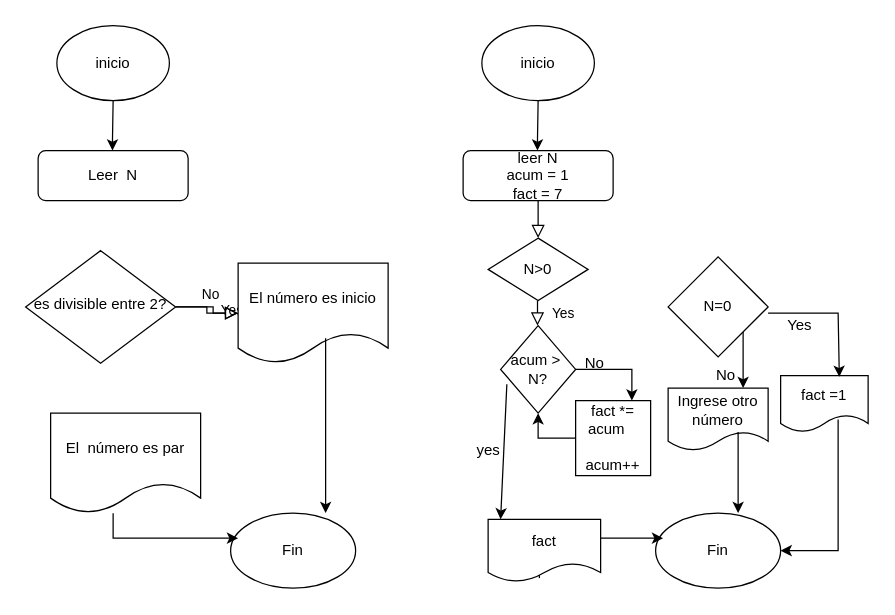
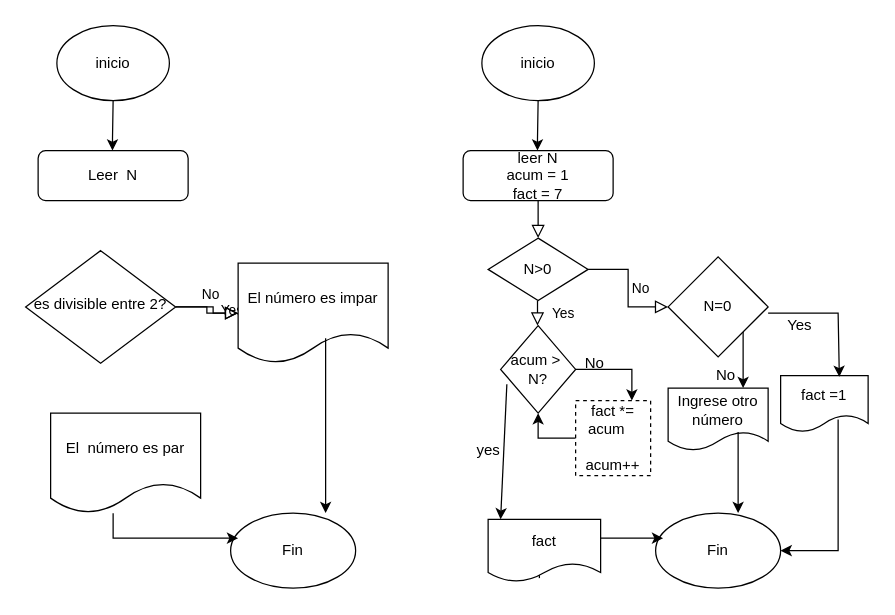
none -> (628, 282)
(313, 298) -> (313, 298)
(613, 438) -> (613, 438)
